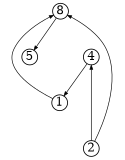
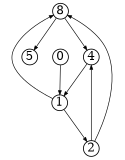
none -> (75, 32)
none -> (61, 57)
none -> (74, 124)
